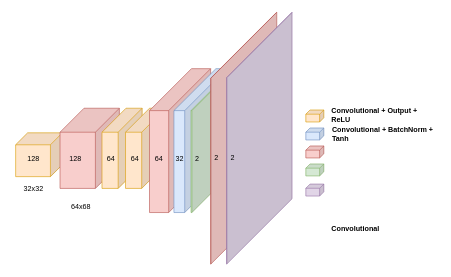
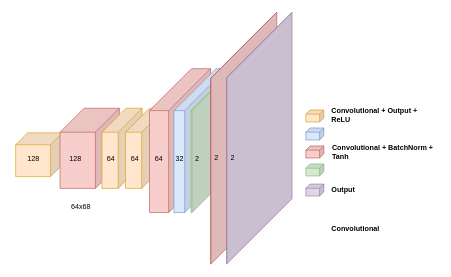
(384, 134) -> (384, 152)
(33, 189) -> none
none -> (372, 190)
